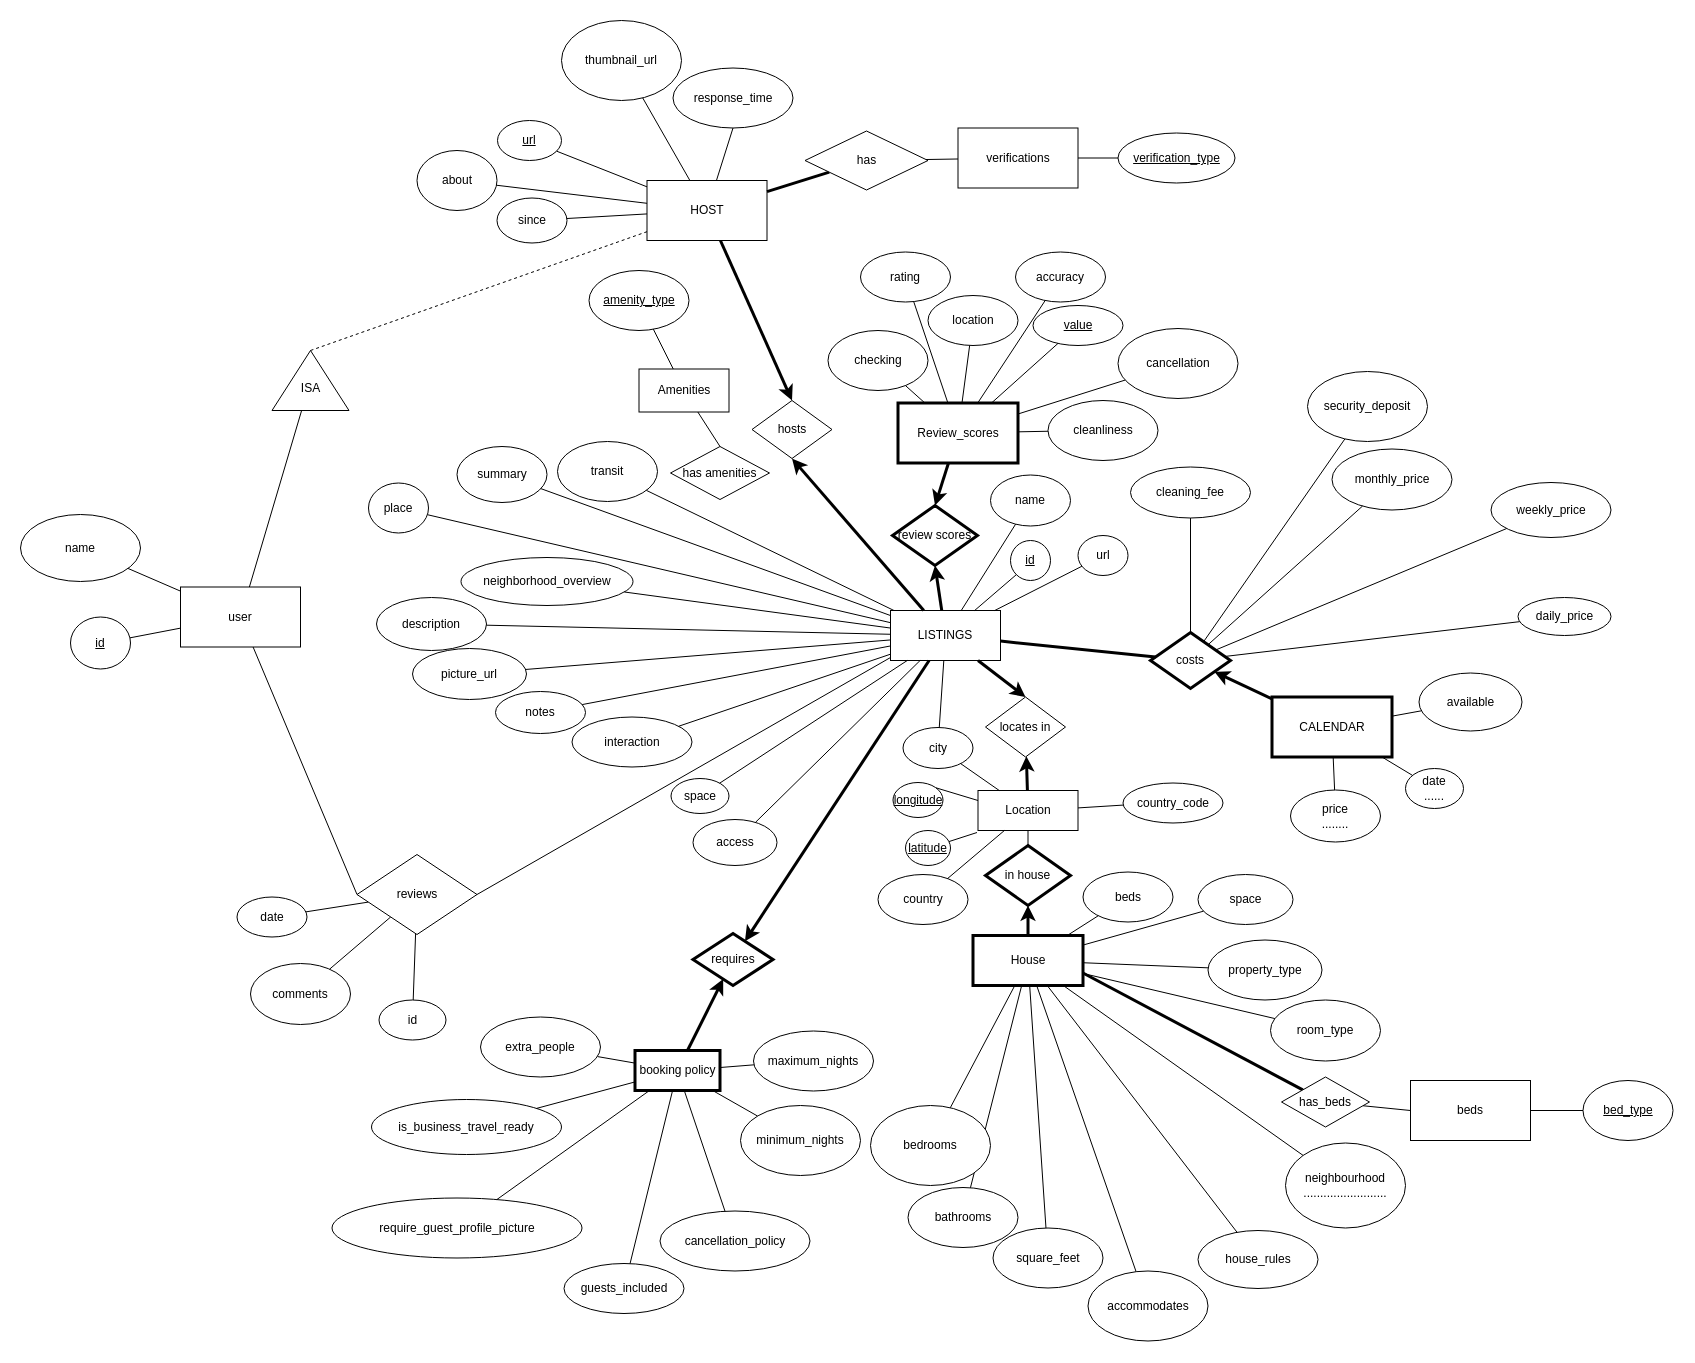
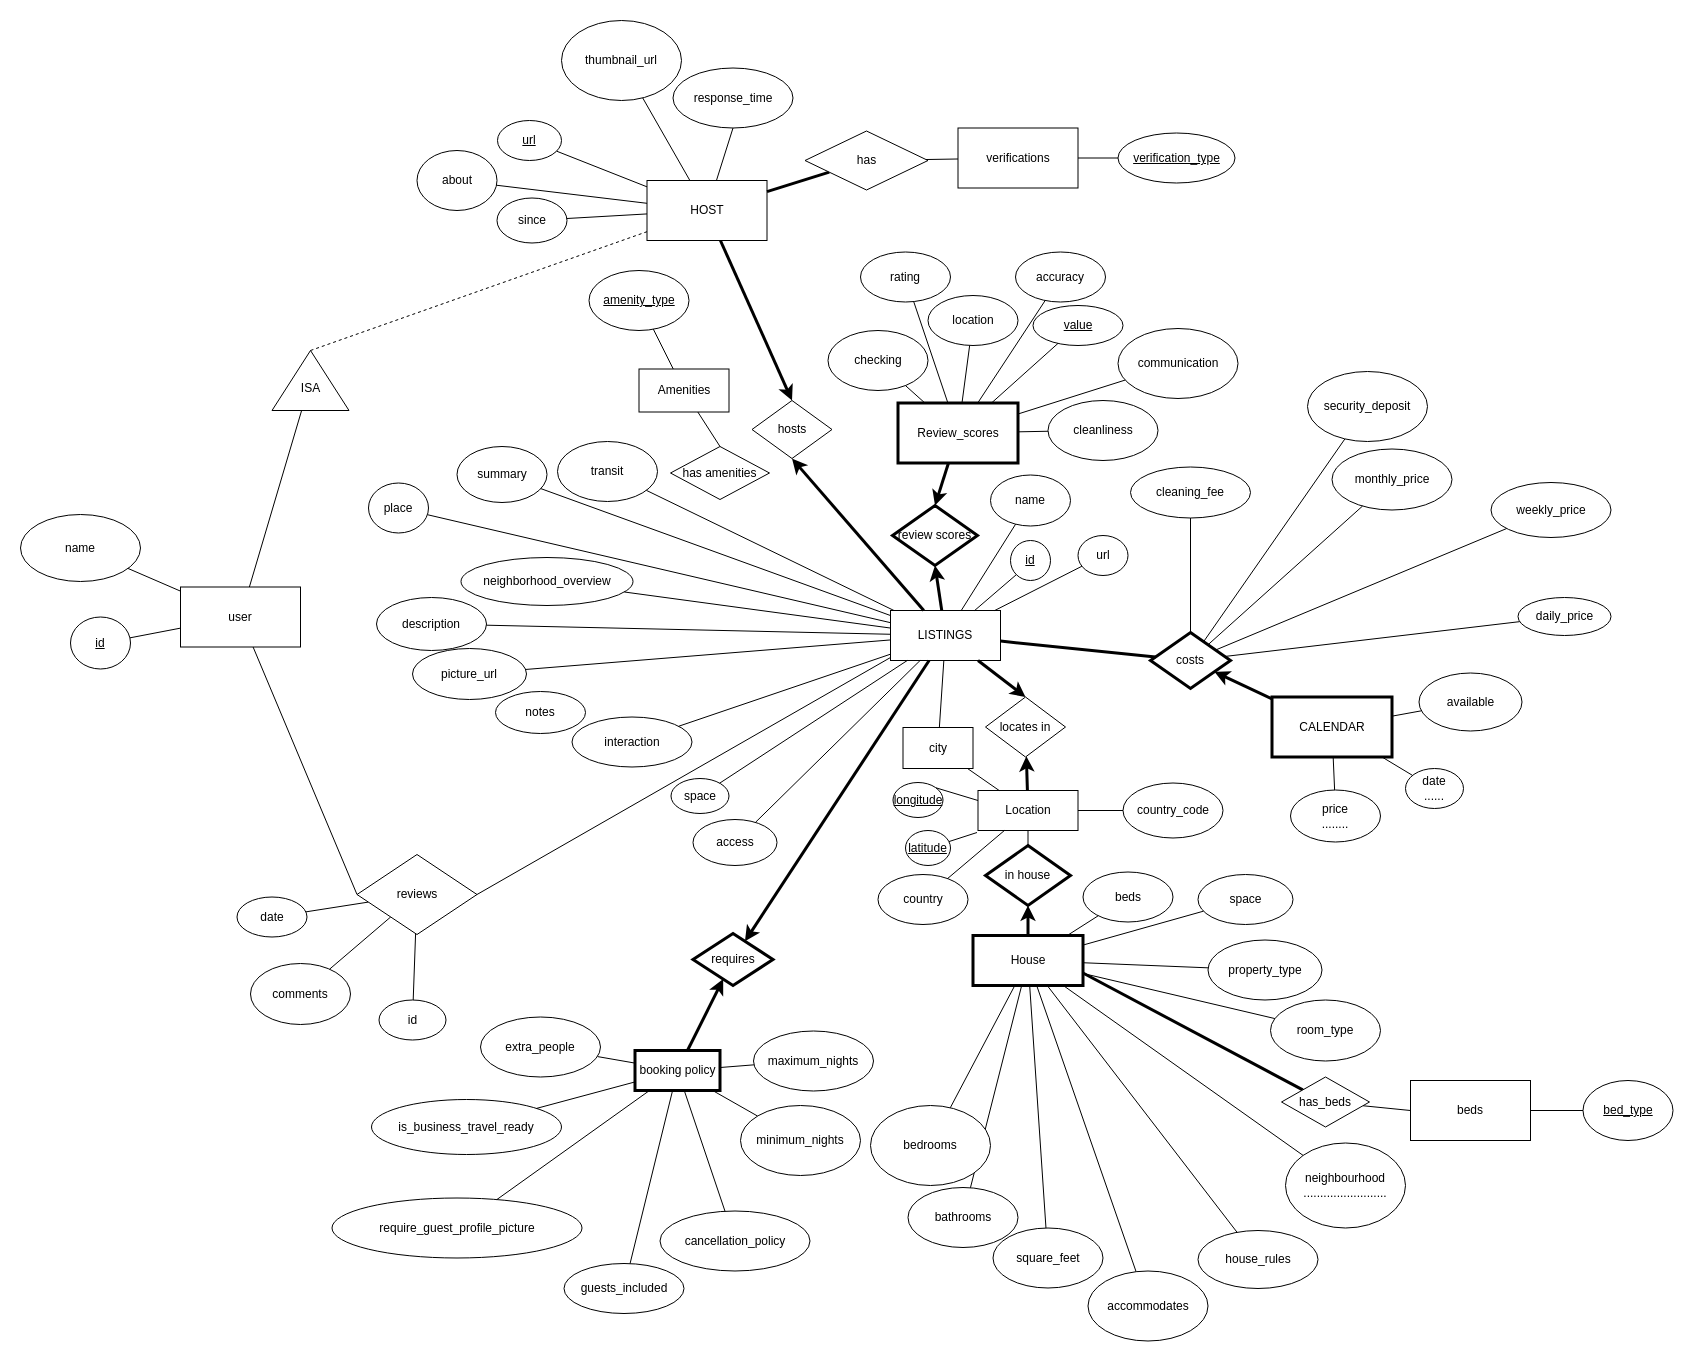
(1179, 364) -> (1179, 364)
(737, 675) -> none
(938, 748) -> (938, 748)
(1173, 803) -> (1173, 811)
